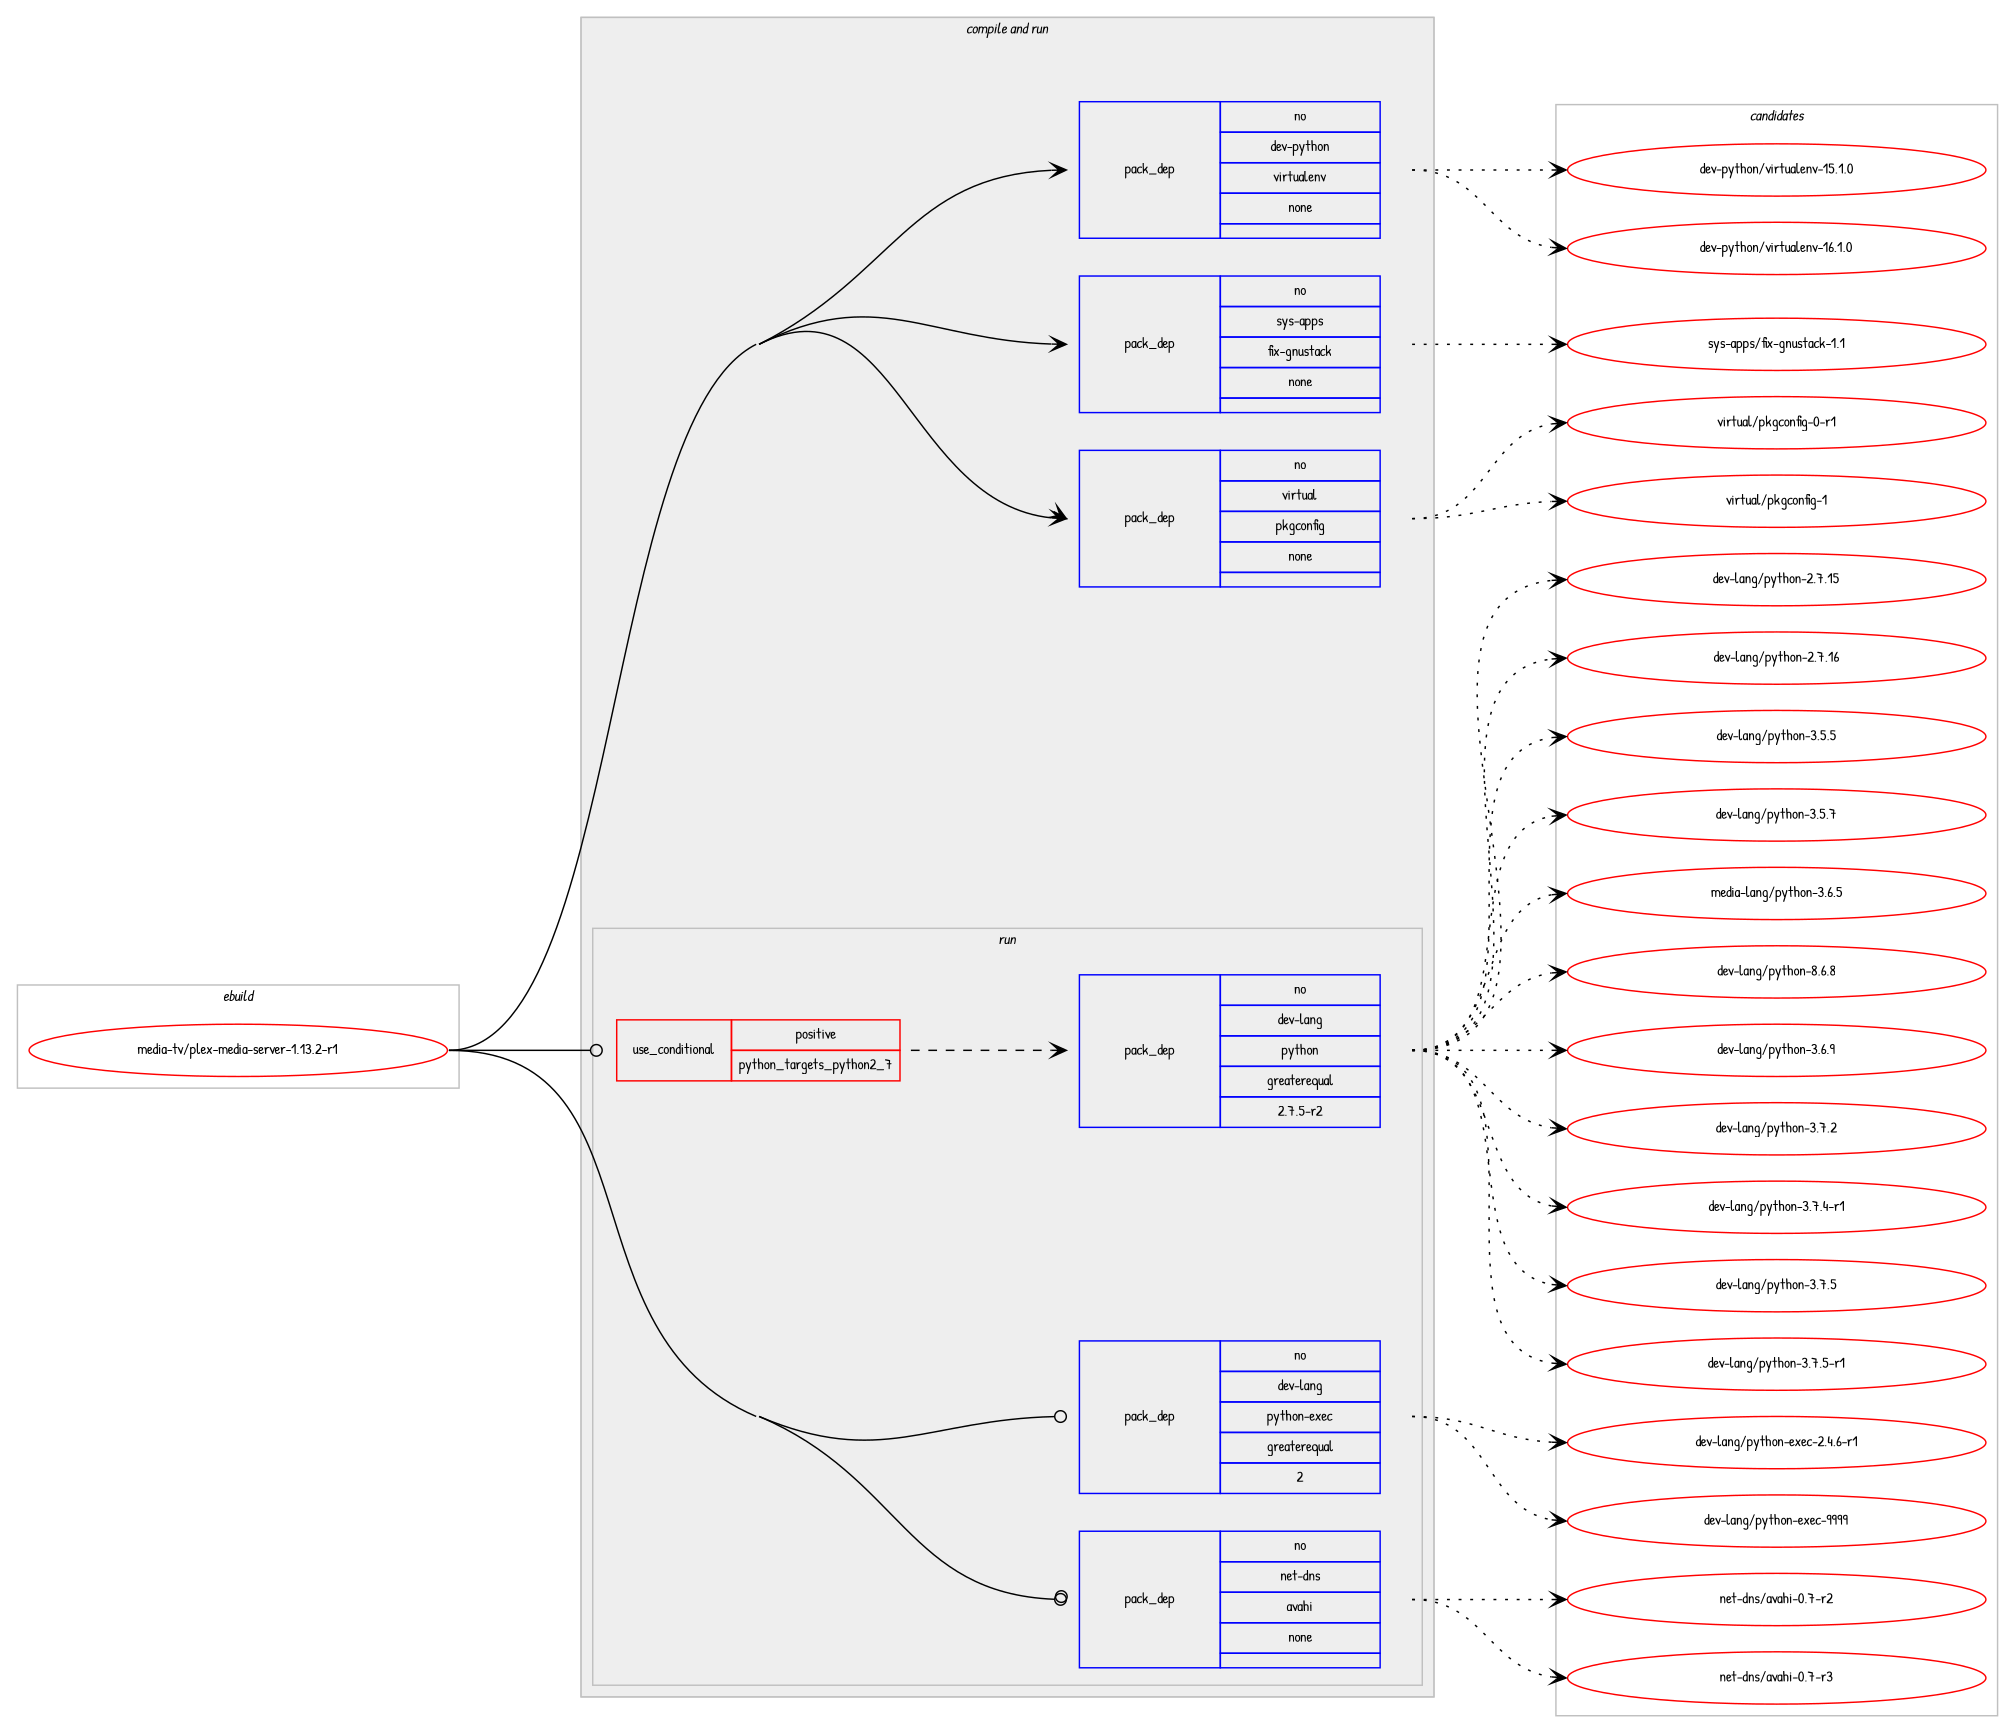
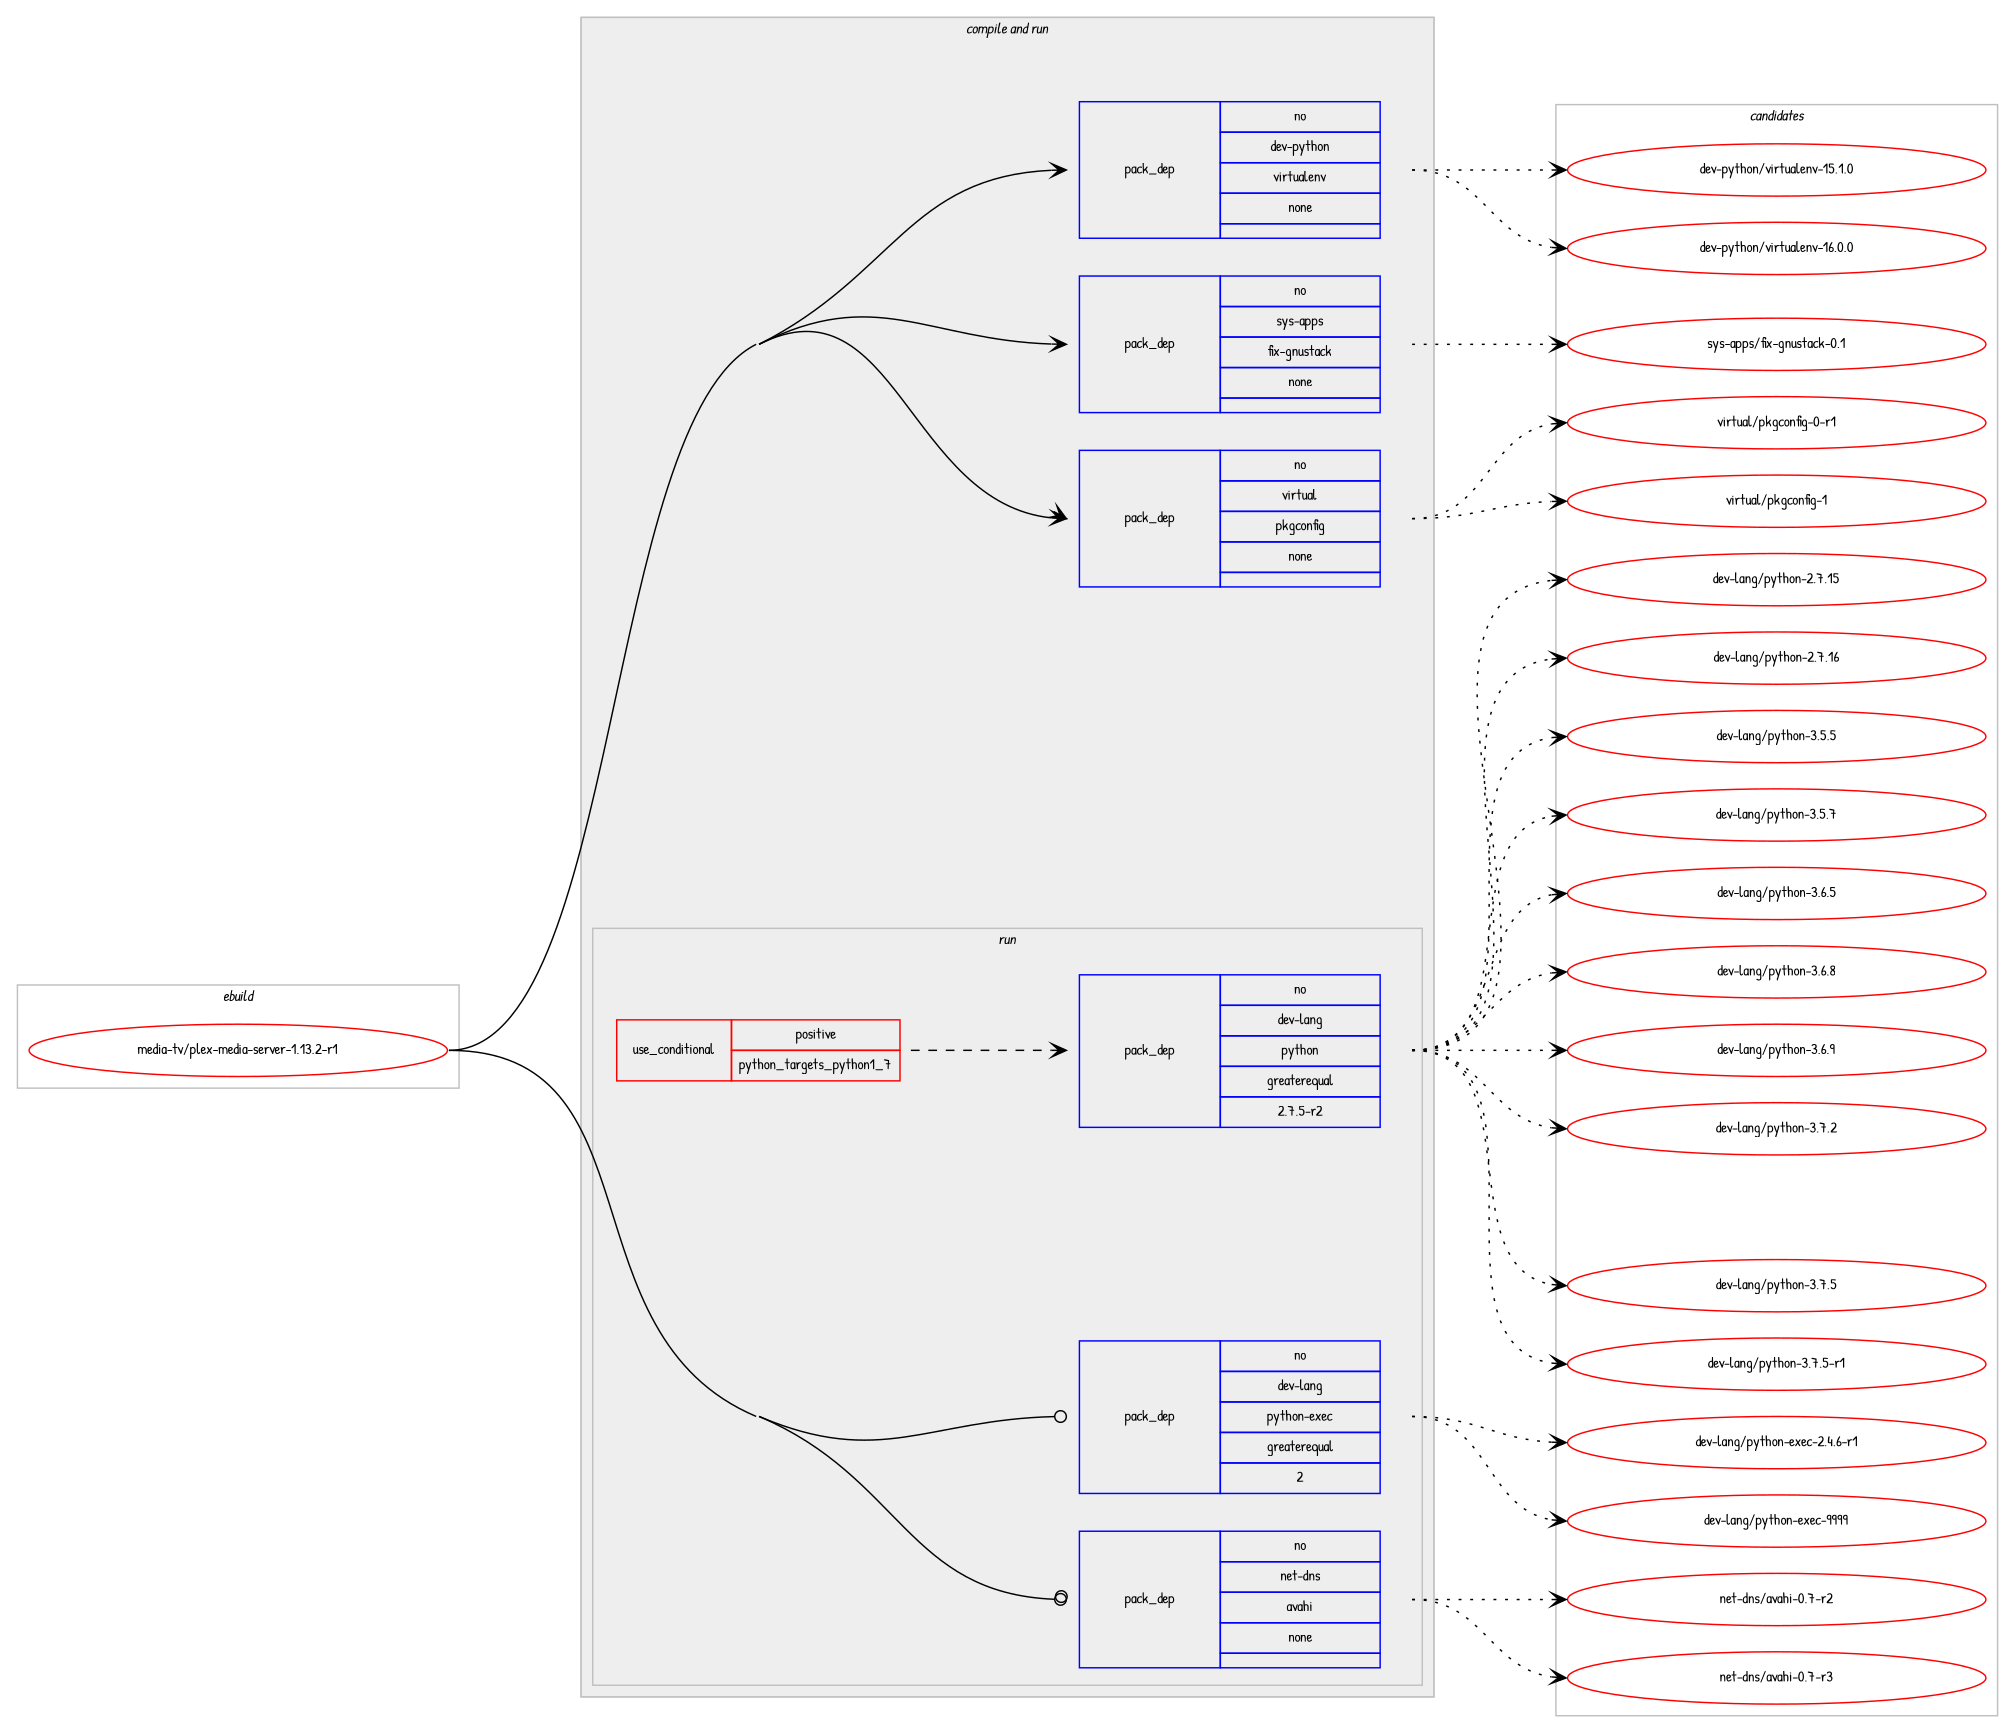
(1777, 248) -> (1777, 248)
(1777, 344) -> (1777, 344)
(1777, 893) -> (1777, 893)
(1777, 972) -> (1777, 972)
(520, 1050) -> none
(816, 1065) -> (816, 1065)
(1777, 1207) -> none
